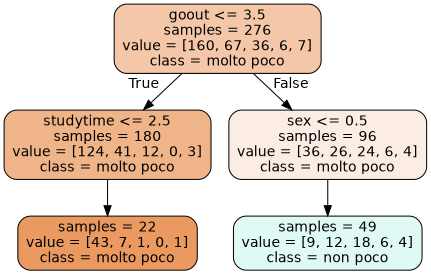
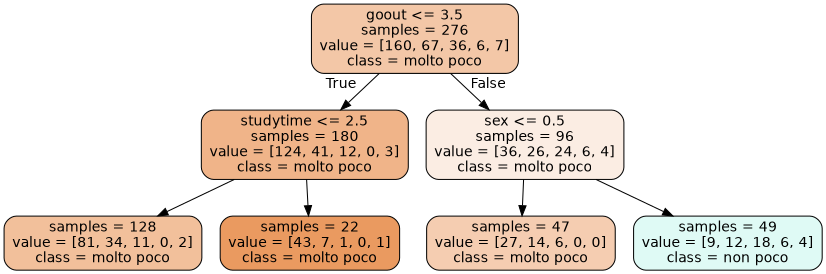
none -> (103, 243)
none -> (521, 243)
